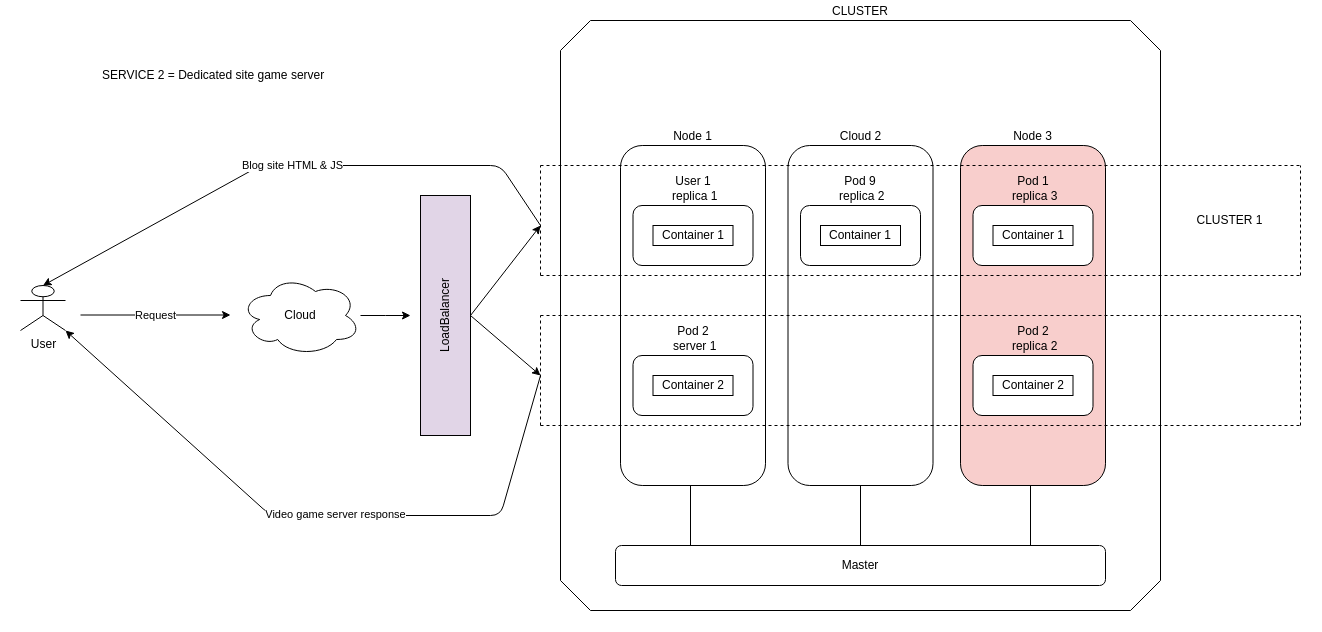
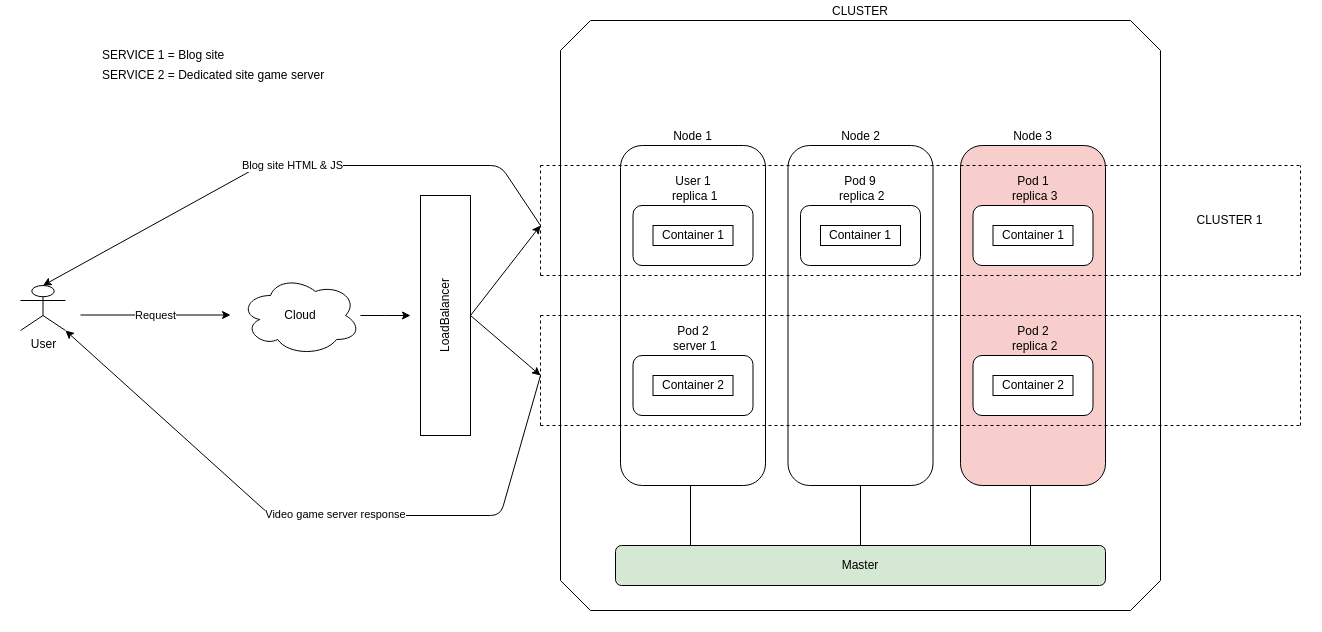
none -> (176, 56)
(861, 135) -> (861, 135)
(446, 316) -> (446, 316)
(861, 566) -> (861, 566)
